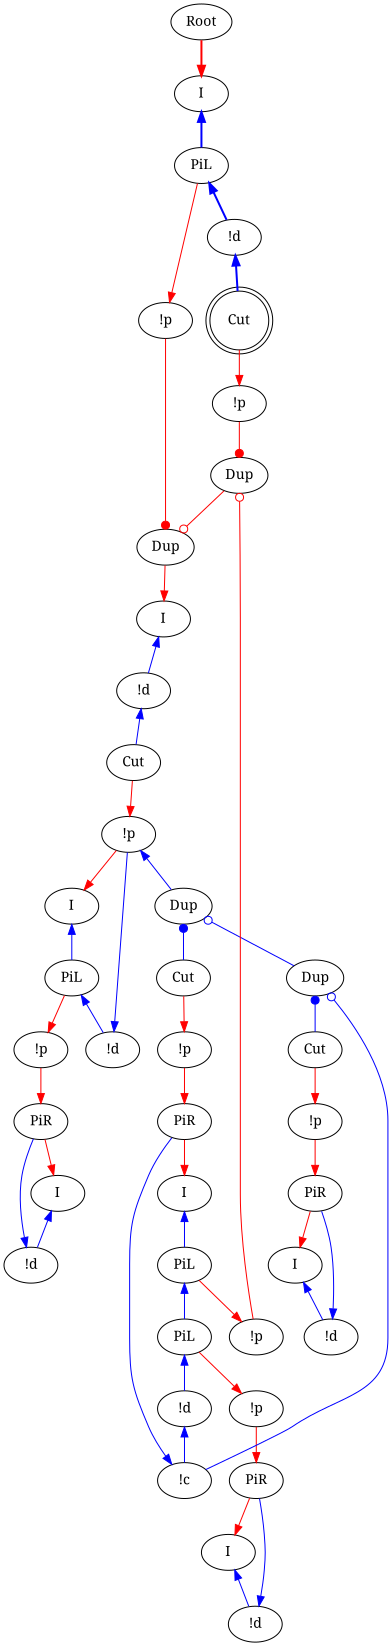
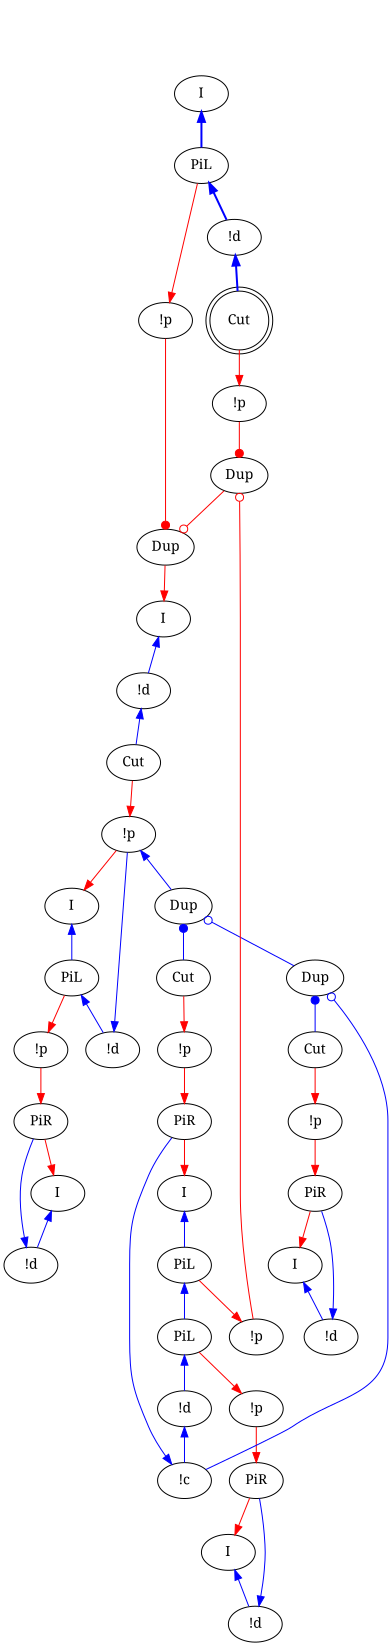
(201, 22) -> none
